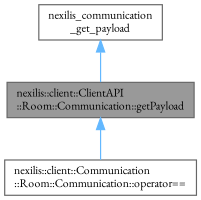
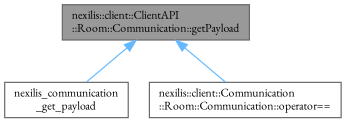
(101, 67) -> (107, 65)
